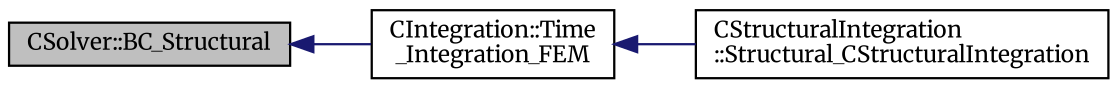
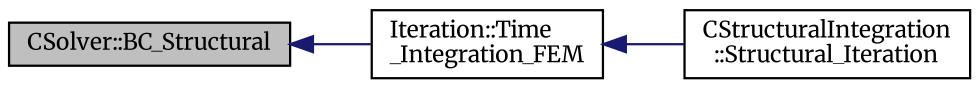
(493, 44) -> (487, 44)
(902, 44) -> (827, 44)
